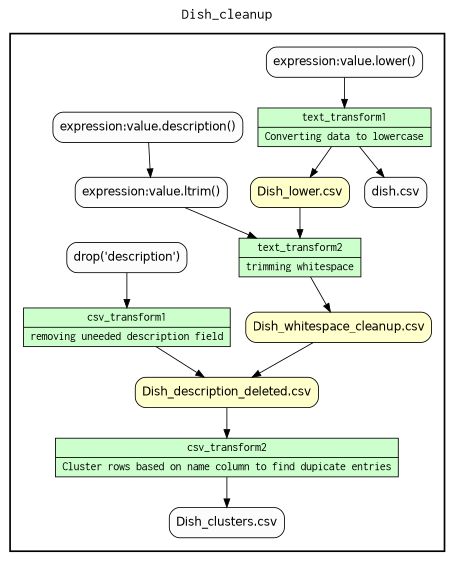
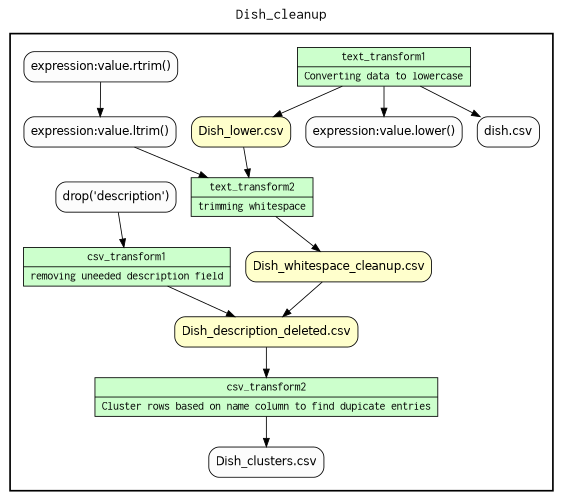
(345, 88) -> (384, 97)
(148, 127) -> (101, 67)
